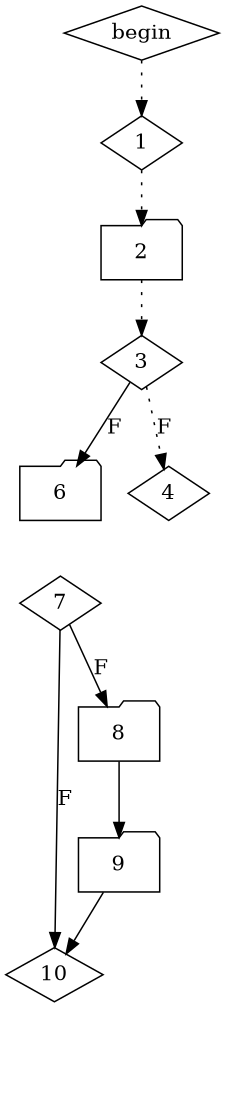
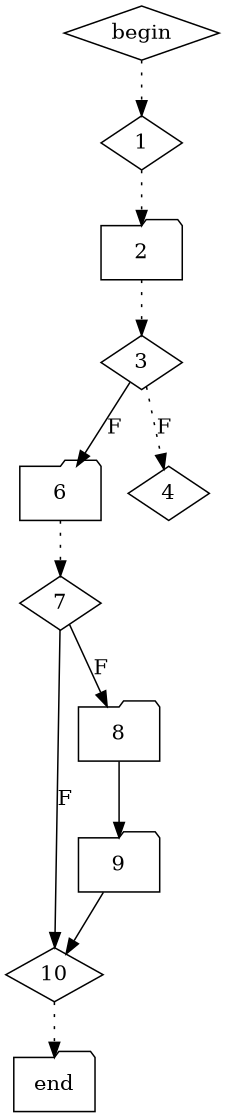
none -> (60, 541)
none -> (54, 1085)
